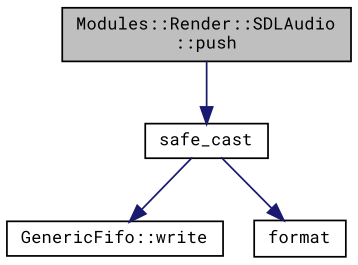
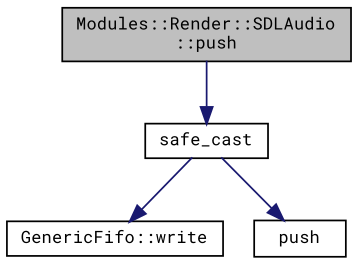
(300, 239) -> (300, 239)
